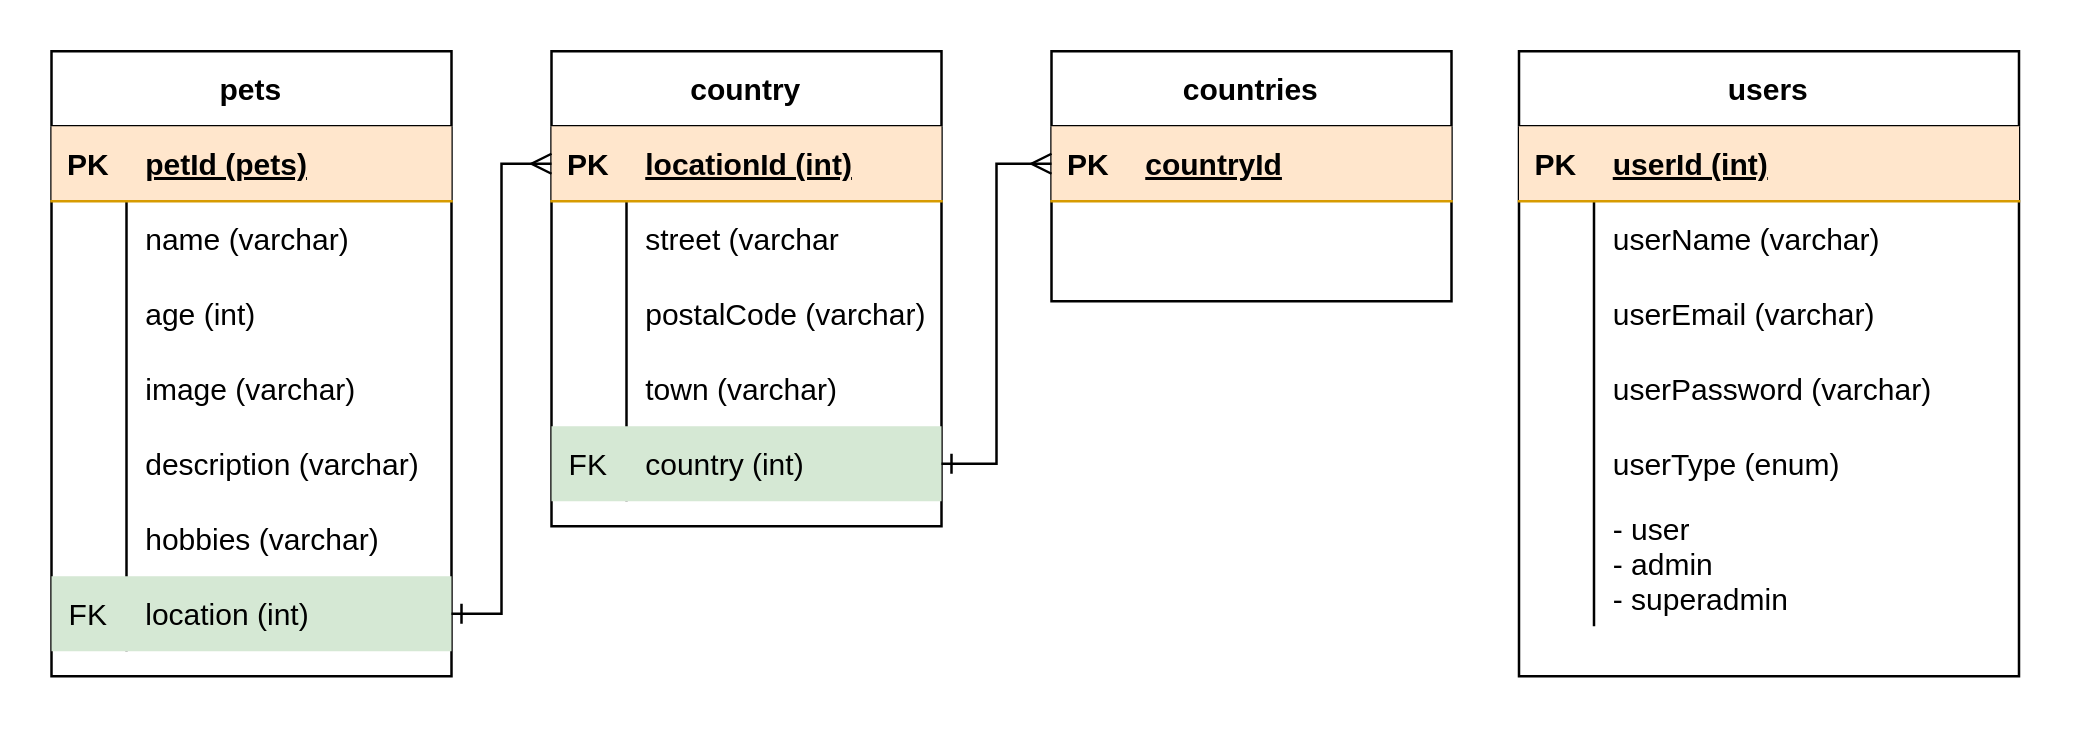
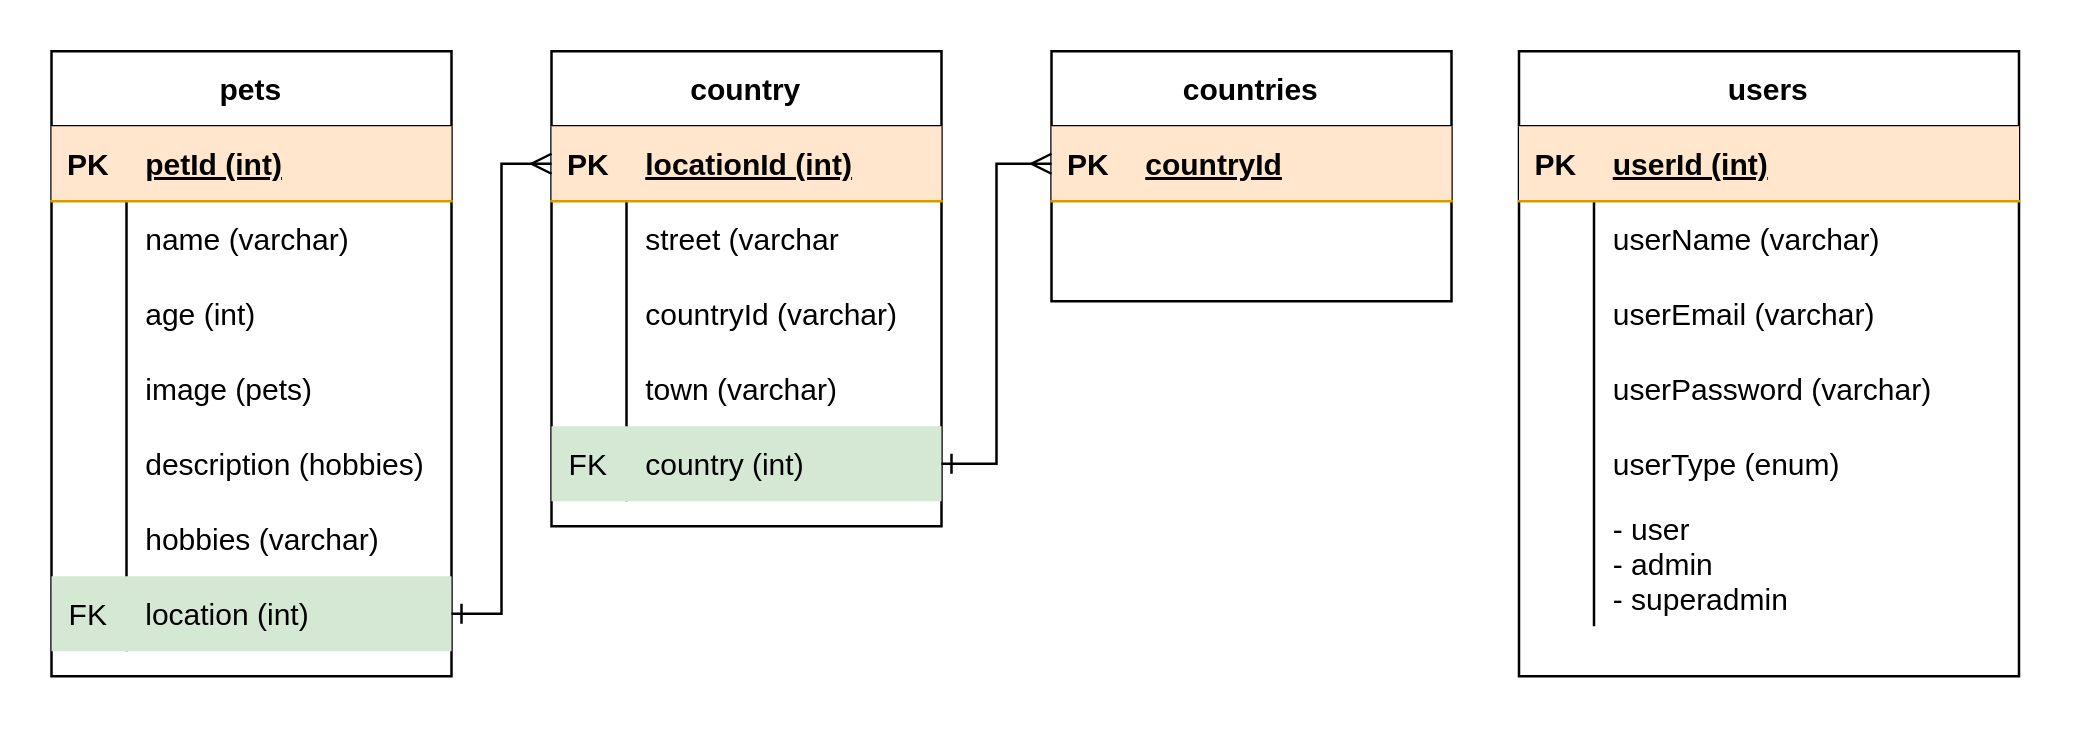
(242, 165) -> (230, 165)
(805, 315) -> (801, 315)
(263, 390) -> (238, 390)
(310, 465) -> (306, 465)
